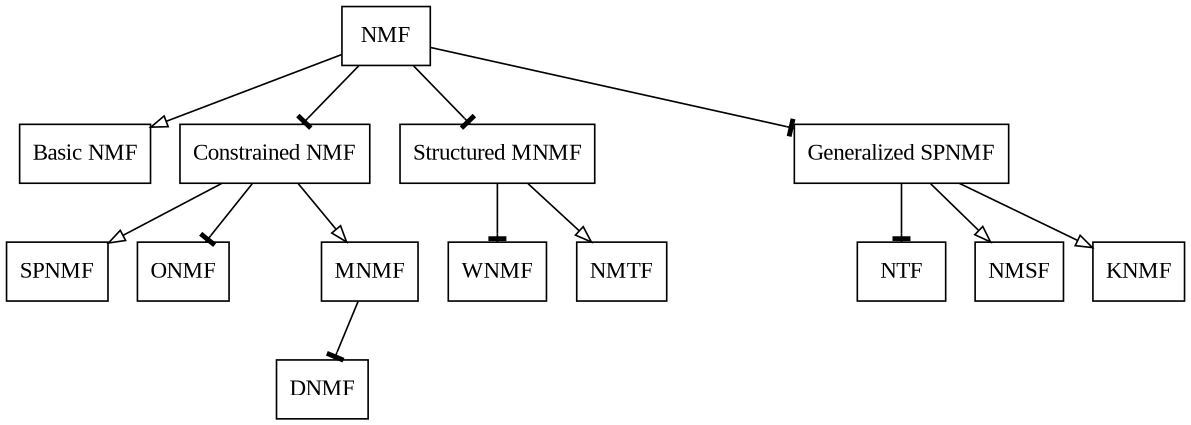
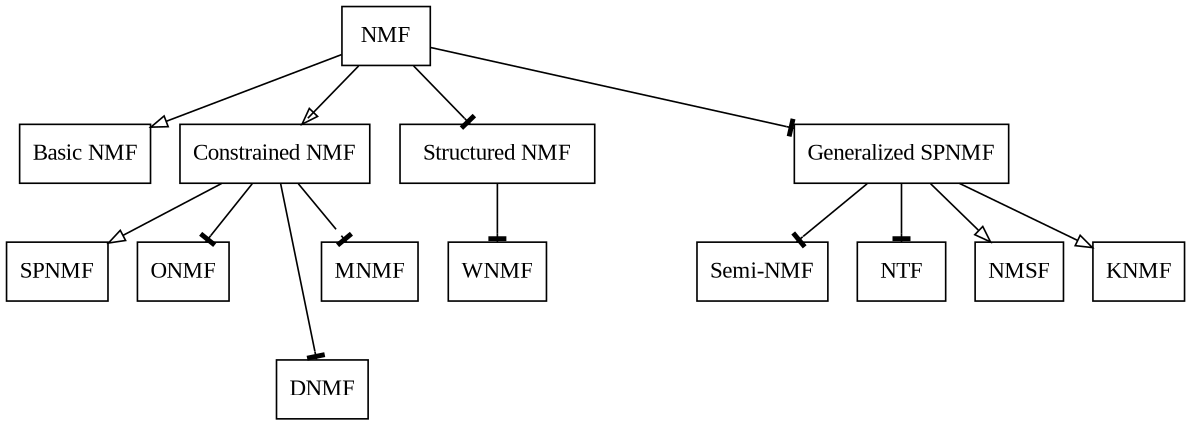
(333, 92) -> (333, 92)
(497, 154) -> (497, 154)
(317, 207) -> (317, 207)
(622, 272) -> none
none -> (762, 272)
(348, 327) -> (298, 267)
